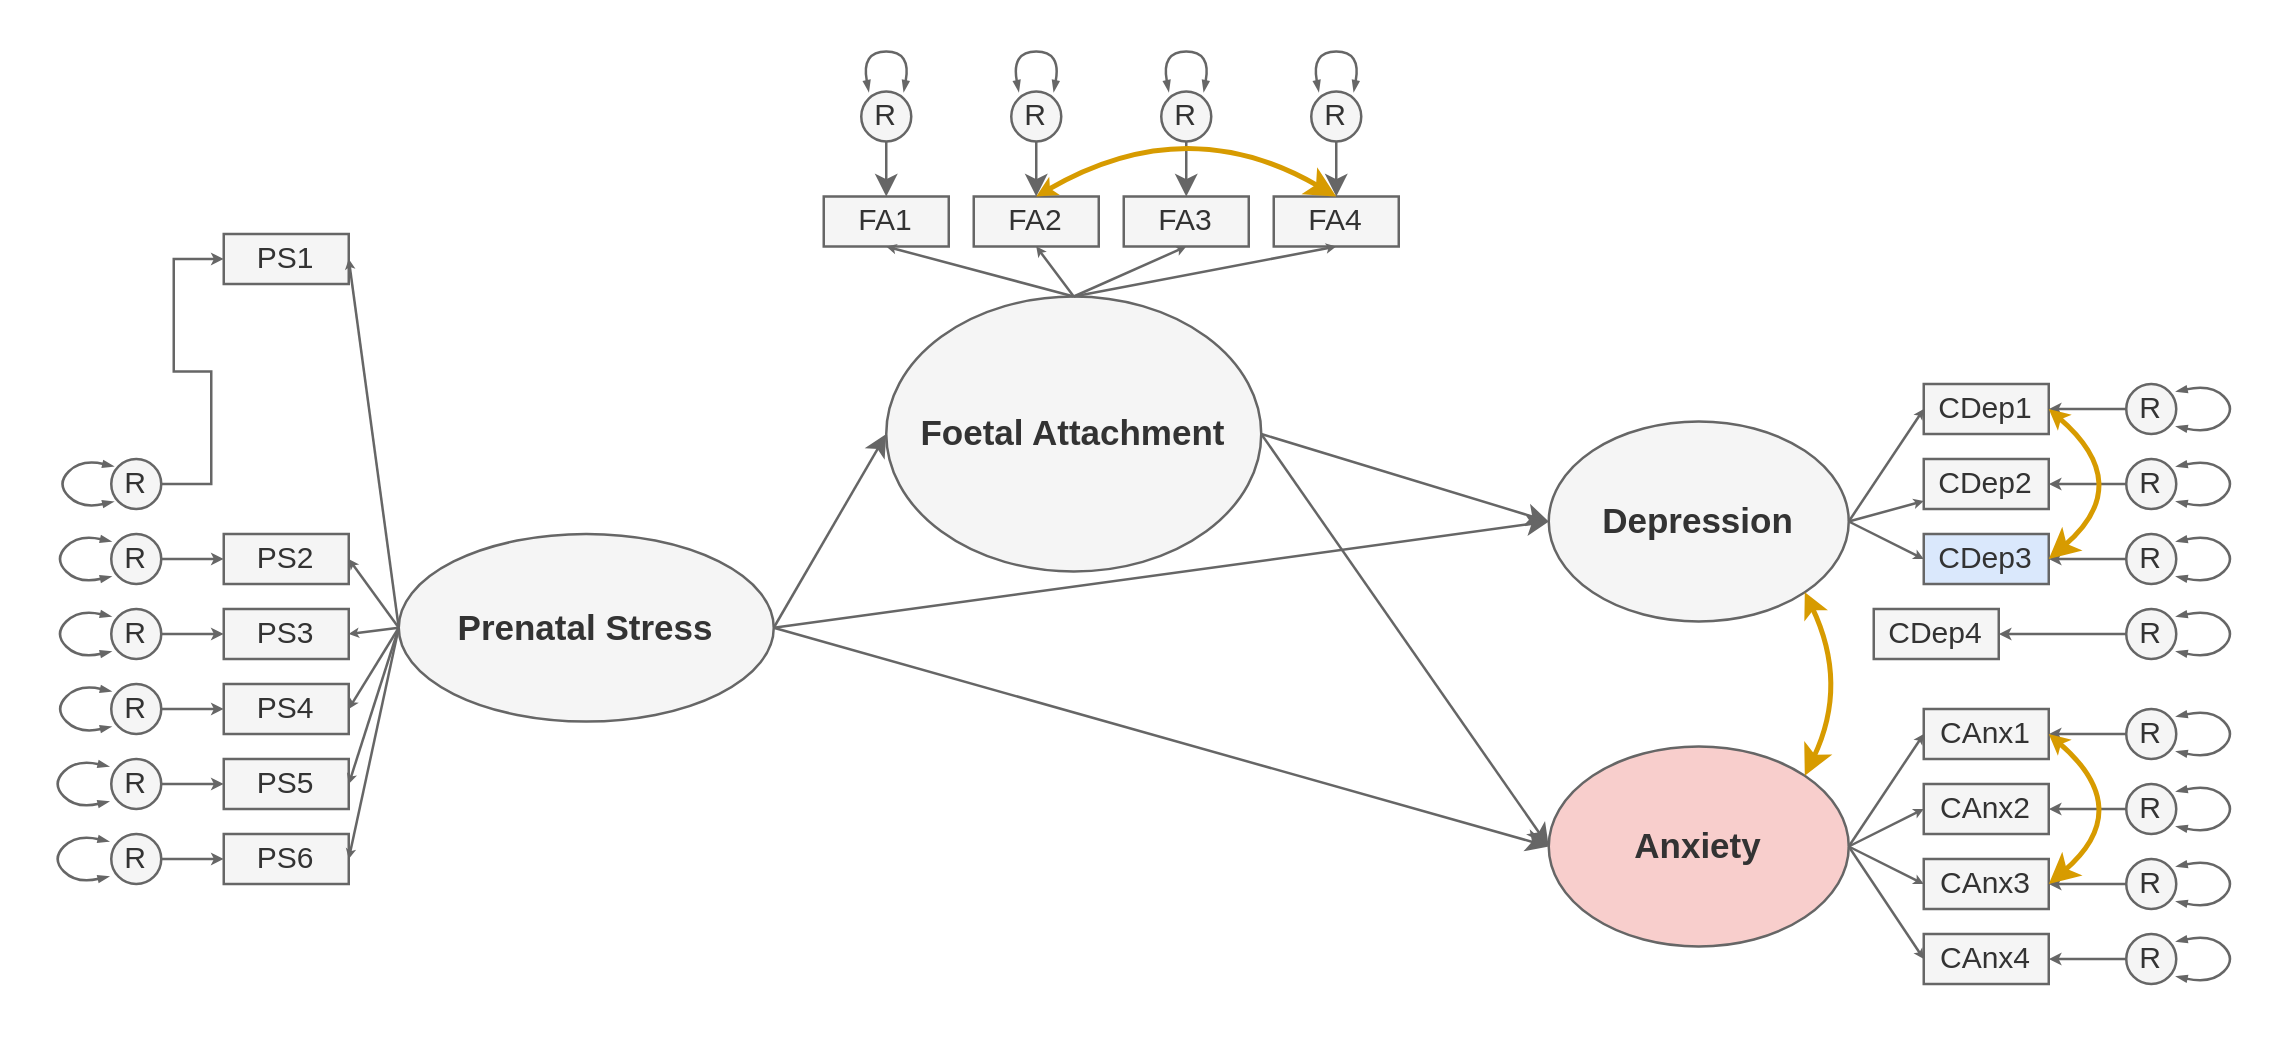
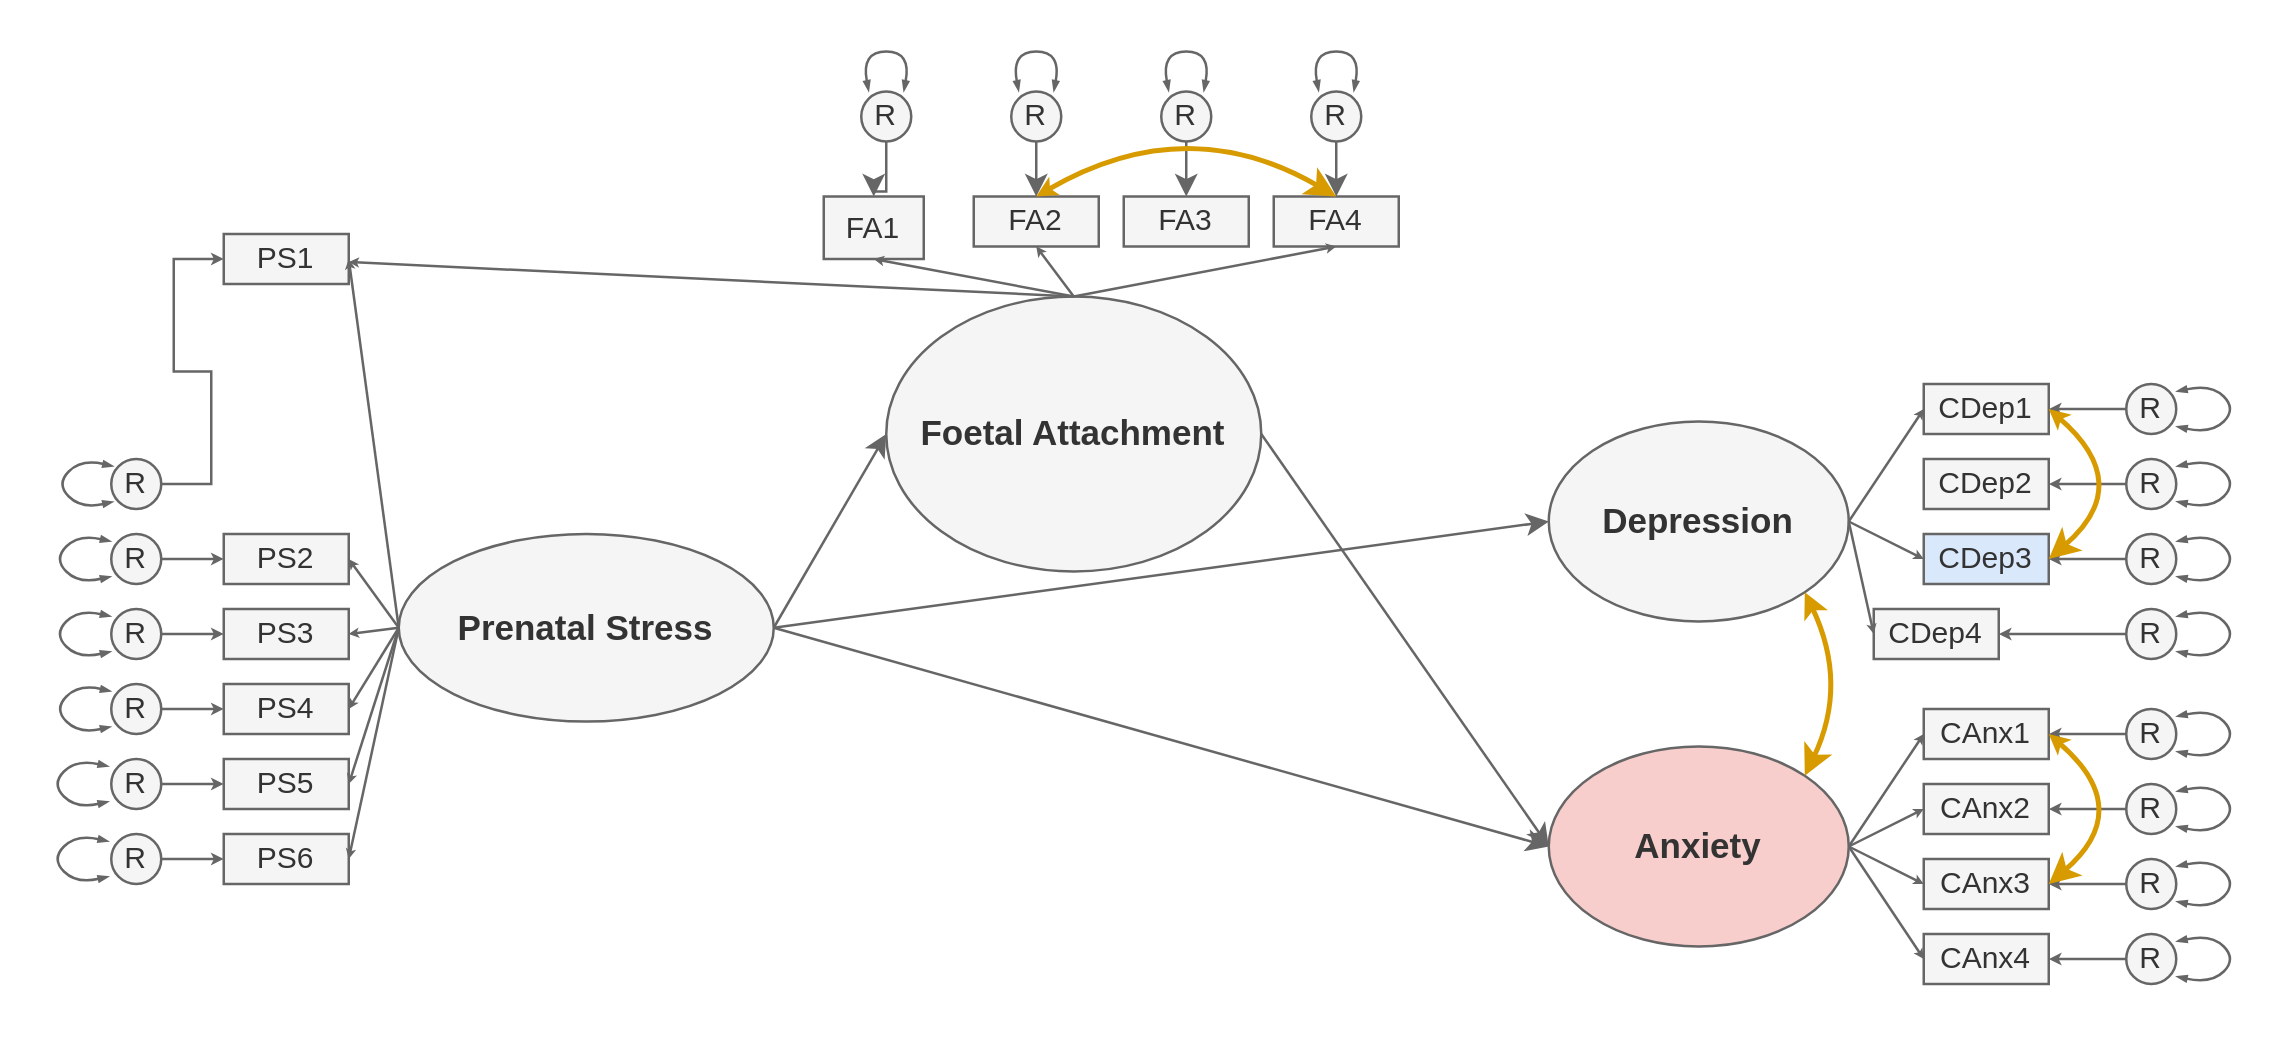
(886, 221) -> (874, 228)
(1134, 269) -> (703, 279)
(1400, 476) -> none
(1886, 511) -> (1861, 577)
